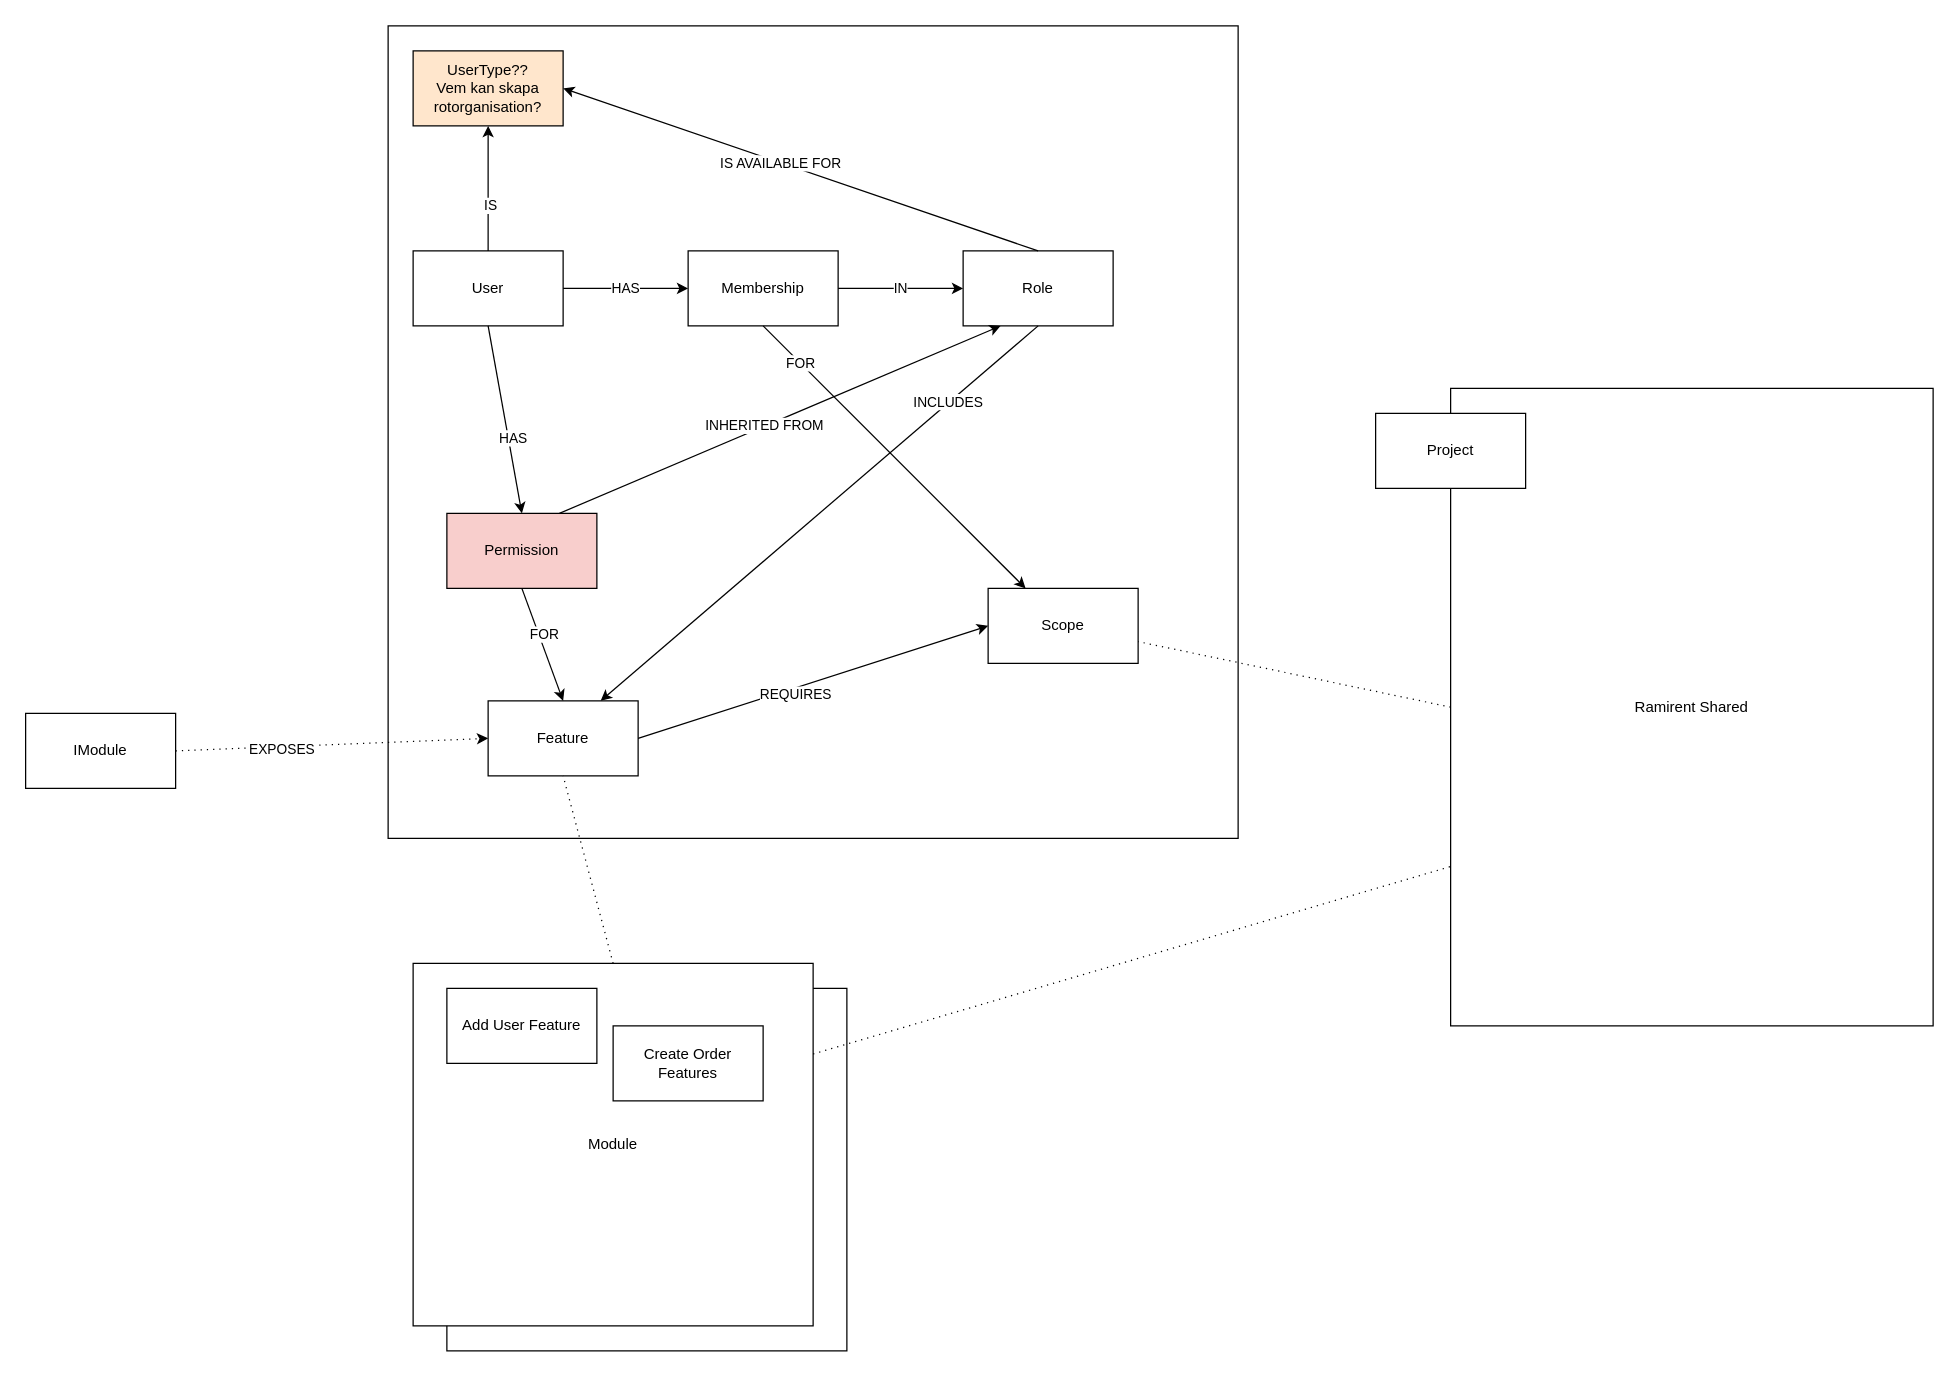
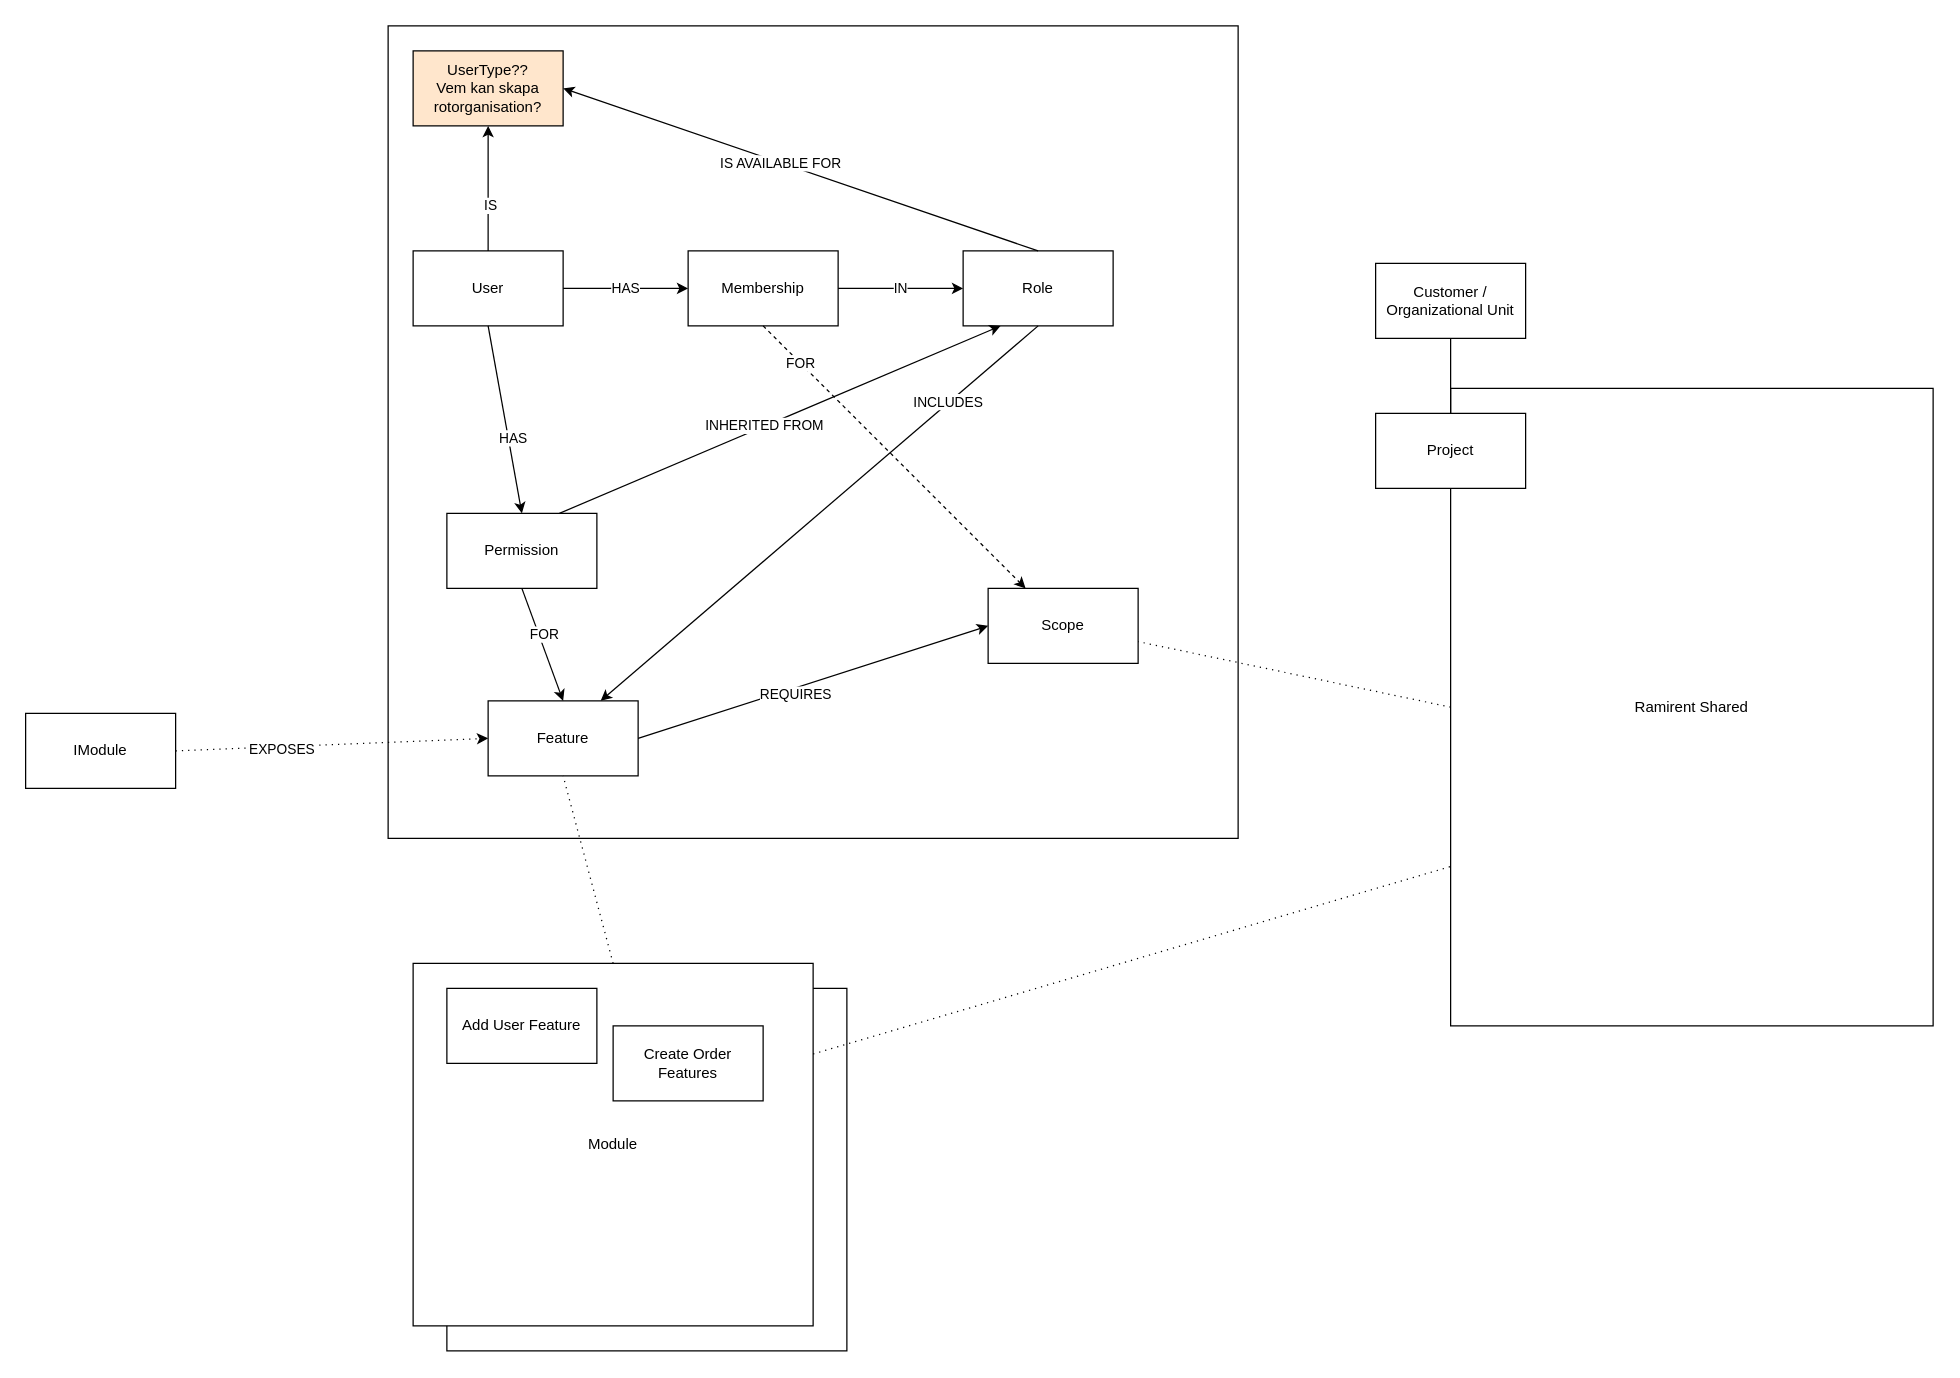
none -> (1451, 301)
none -> (1451, 364)
(913, 476) -> (913, 476)
(522, 551) -> (522, 551)
